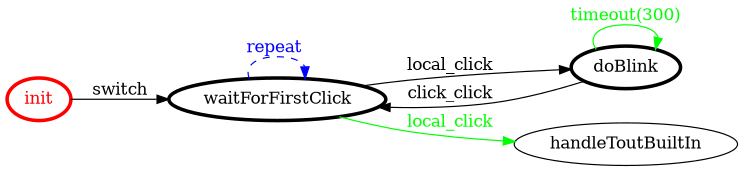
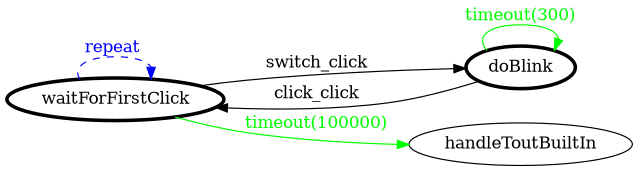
(450, 66) -> (317, 63)
(39, 99) -> none
(450, 122) -> (317, 124)
